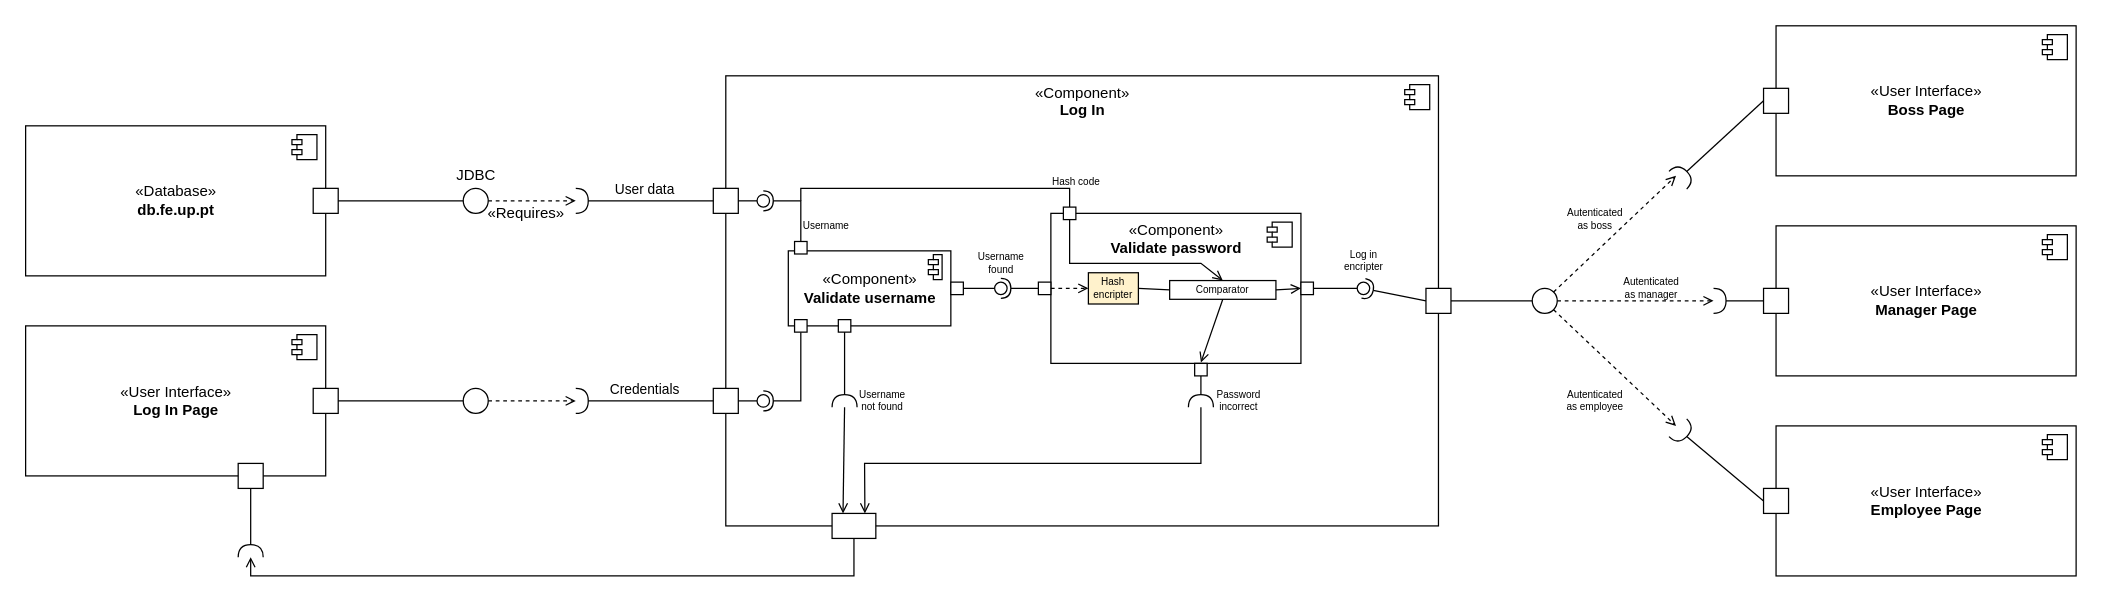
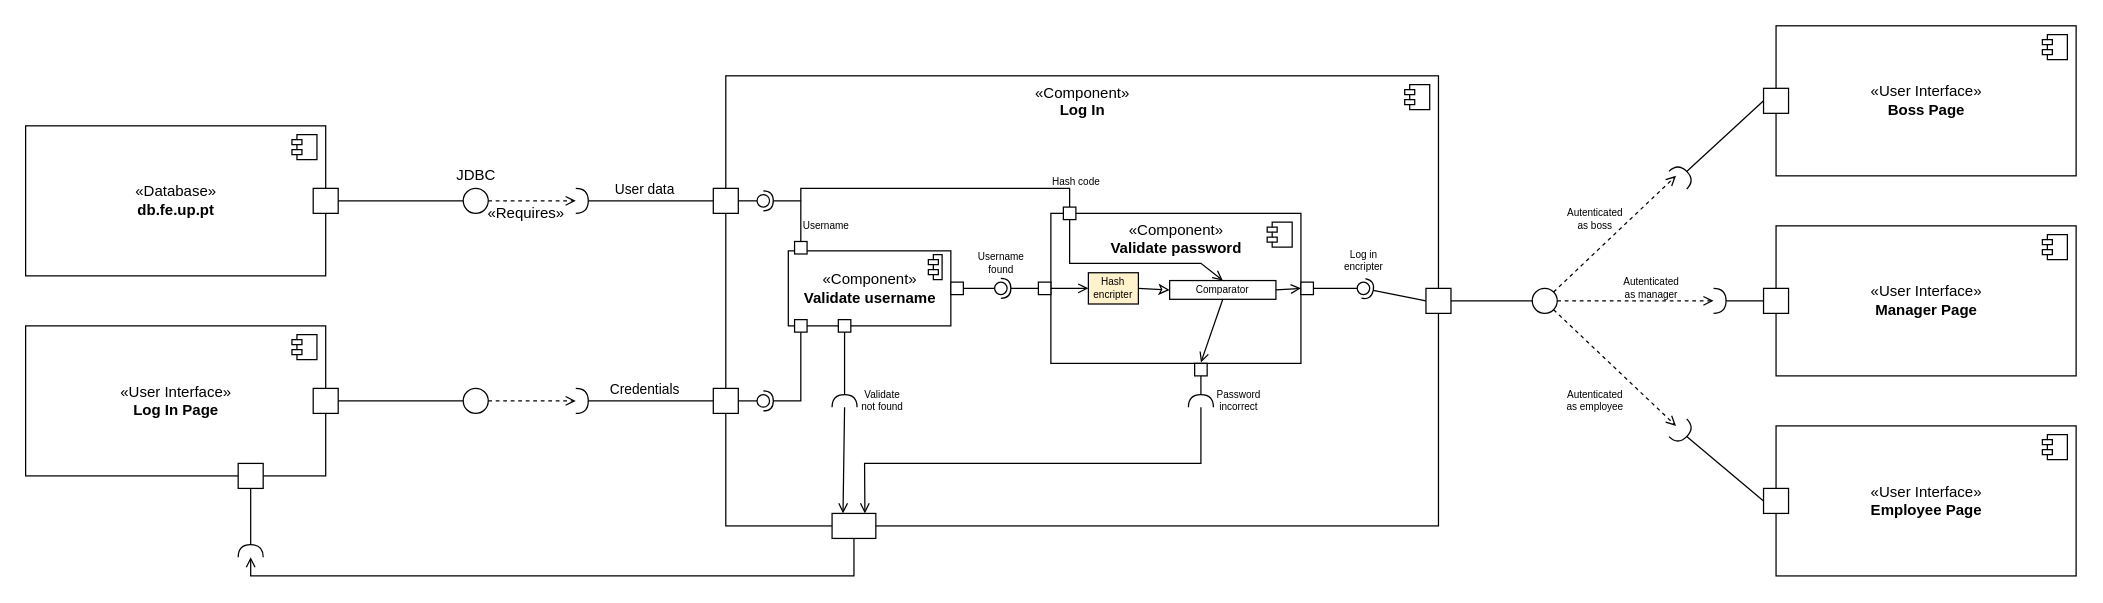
(1067, 288) -> (1067, 288)
(1163, 289) -> (1159, 289)
(883, 401) -> (883, 401)
